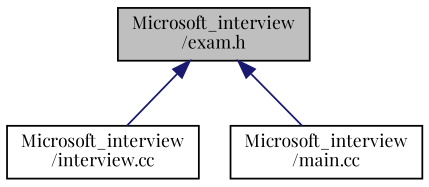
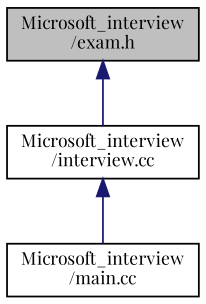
(277, 100) -> (103, 220)
